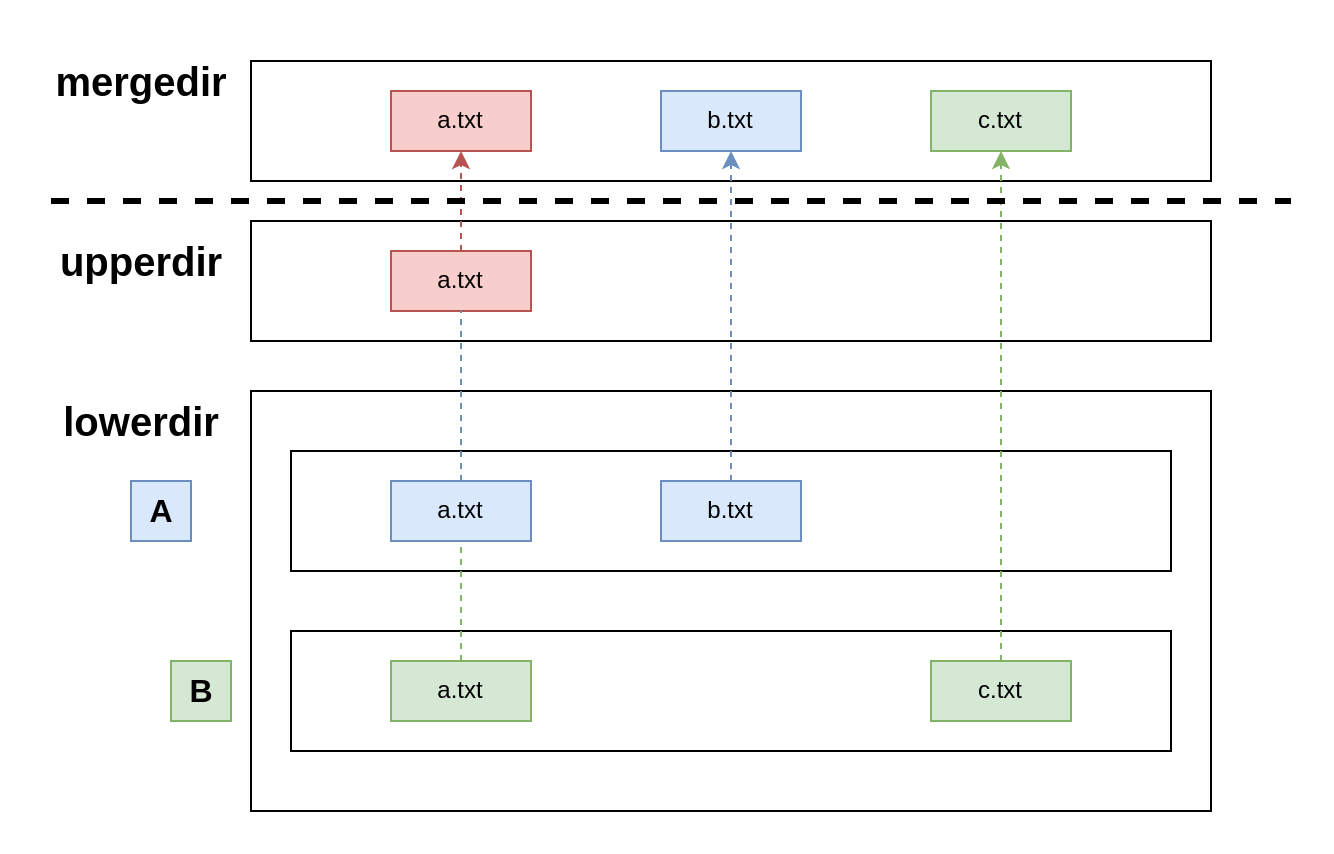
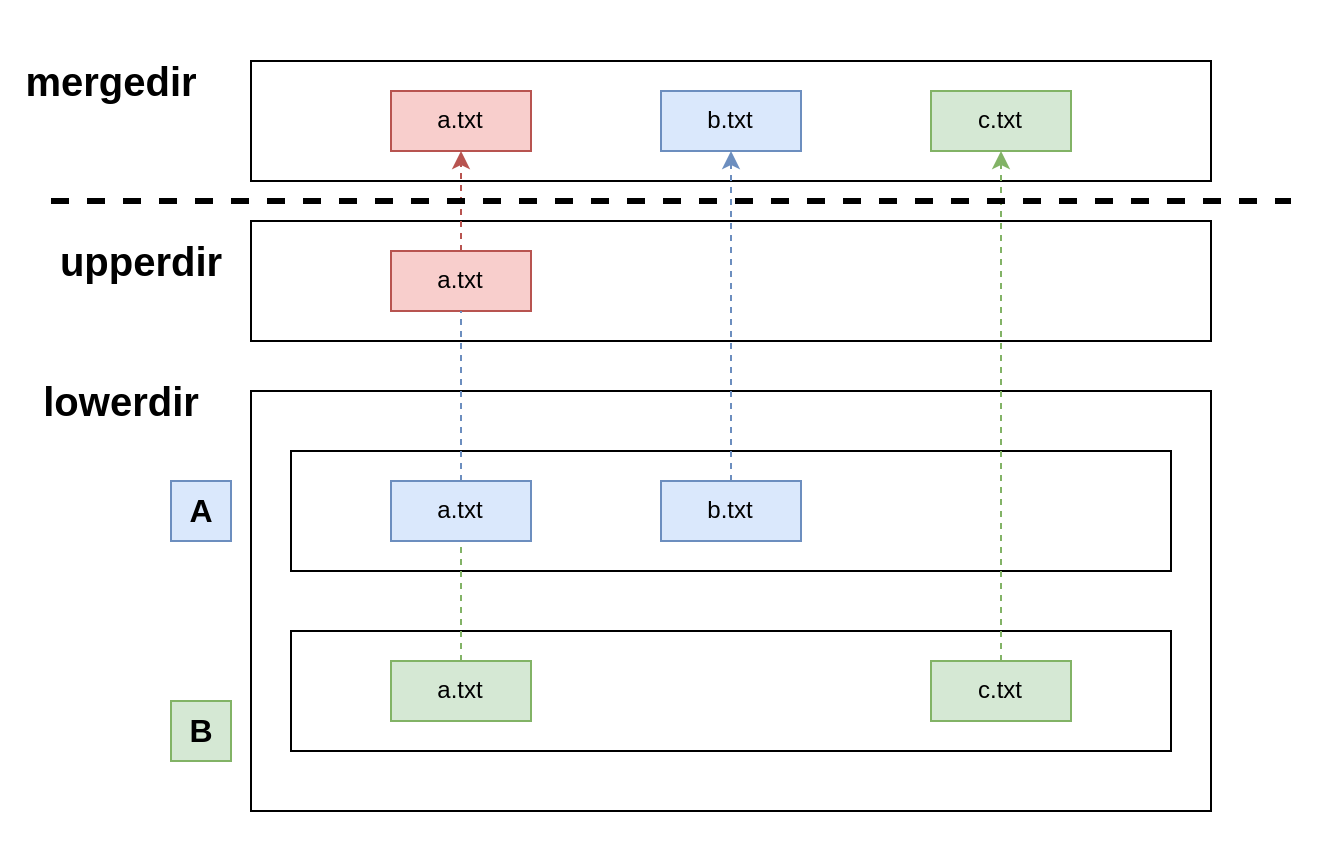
(141, 81) -> (111, 81)
(141, 421) -> (121, 401)
(161, 511) -> (201, 511)
(201, 691) -> (201, 731)
